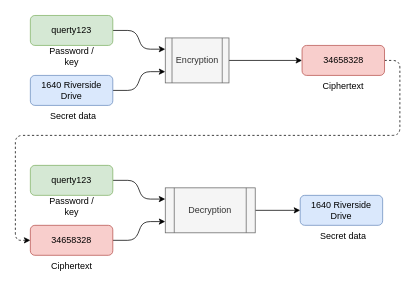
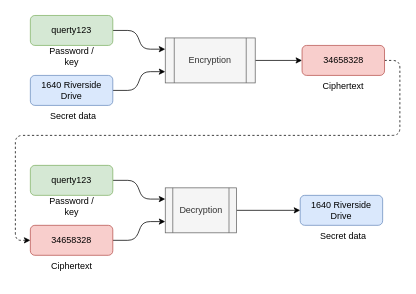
(197, 60) -> (210, 60)
(210, 210) -> (201, 210)
